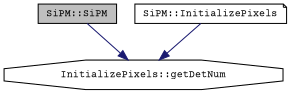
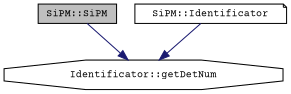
(211, 14) -> (211, 14)
(144, 75) -> (144, 75)
